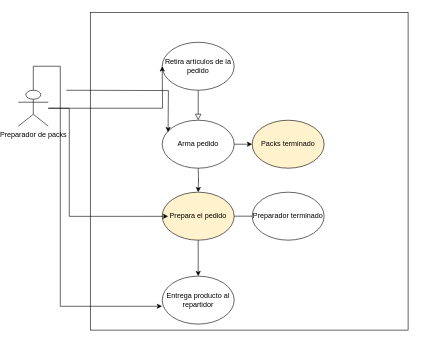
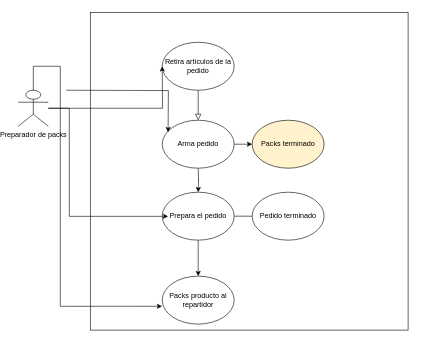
(198, 216) -> (198, 216)
(288, 216) -> (288, 216)
(198, 300) -> (198, 300)
